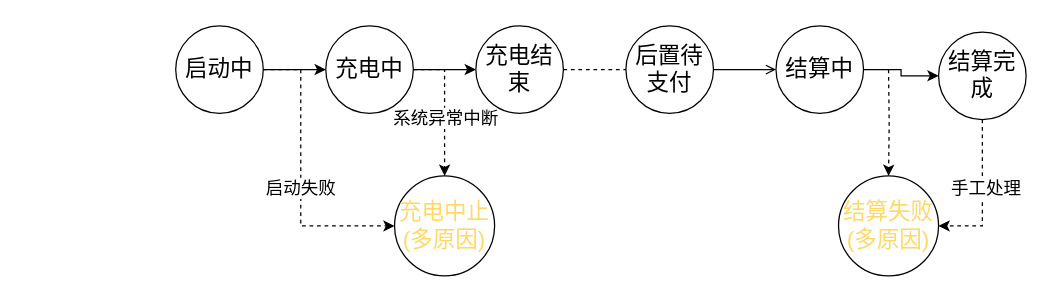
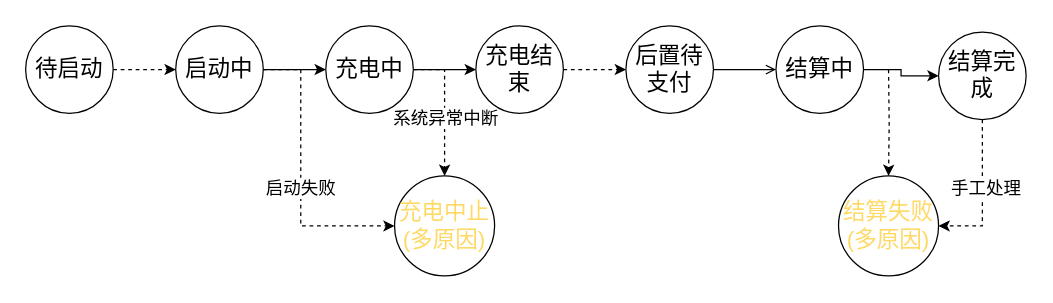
none -> (69, 69)
none -> (140, 69)
(619, 69) -> (616, 69)
